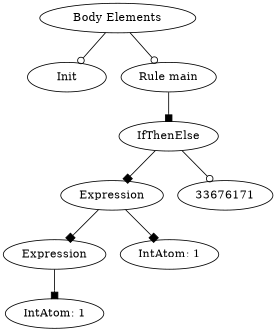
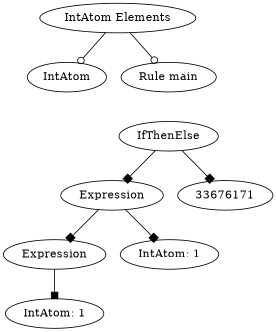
(118, 18) -> (118, 18)
(67, 77) -> (67, 77)
(169, 103) -> none
(195, 164) -> (195, 164)
